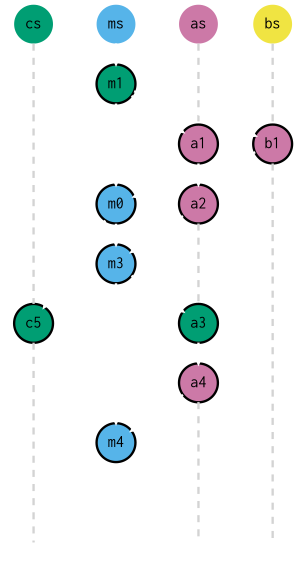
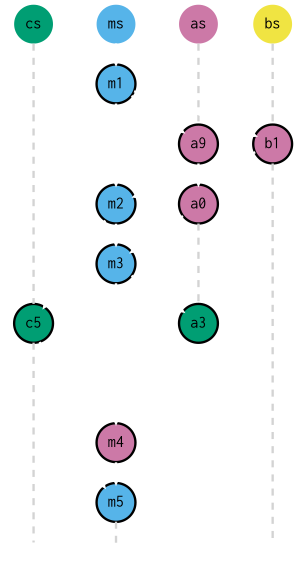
(116, 84) -> (116, 84)
(198, 144) -> (198, 144)
(116, 204) -> (116, 204)
(198, 204) -> (198, 204)
(198, 383) -> none
(116, 443) -> (116, 443)
none -> (116, 502)
